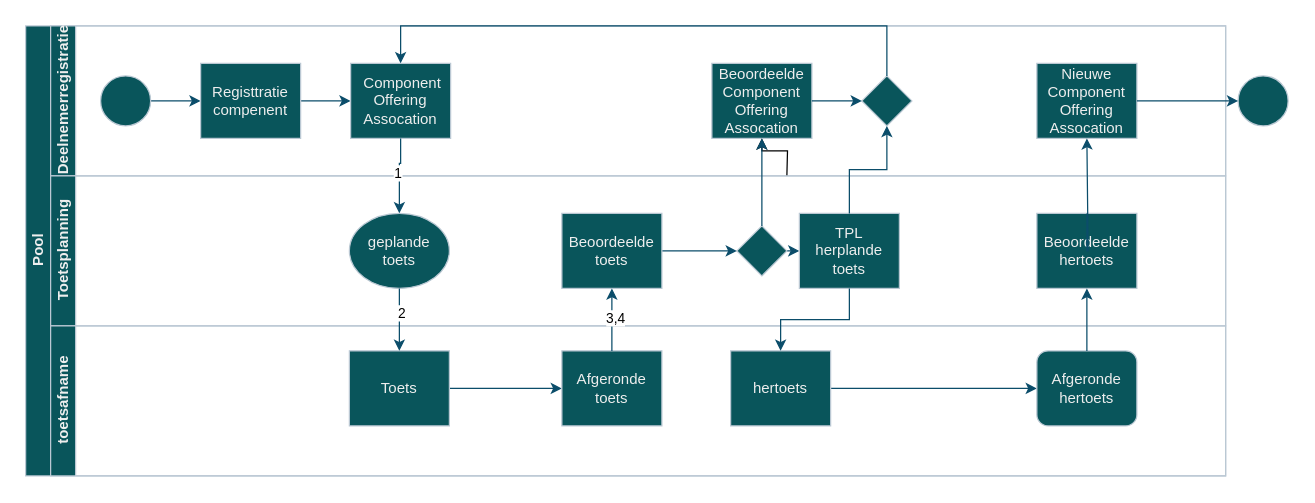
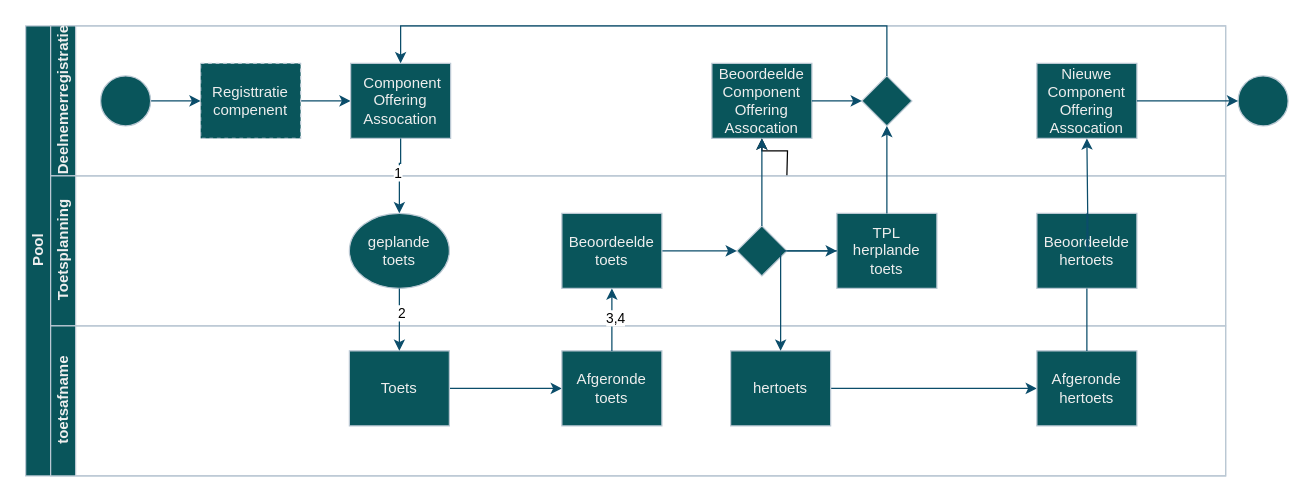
(251, 101) -> (251, 101)
(849, 251) -> (887, 251)
(1087, 298) -> (1087, 294)
(1087, 388) -> (1087, 388)
